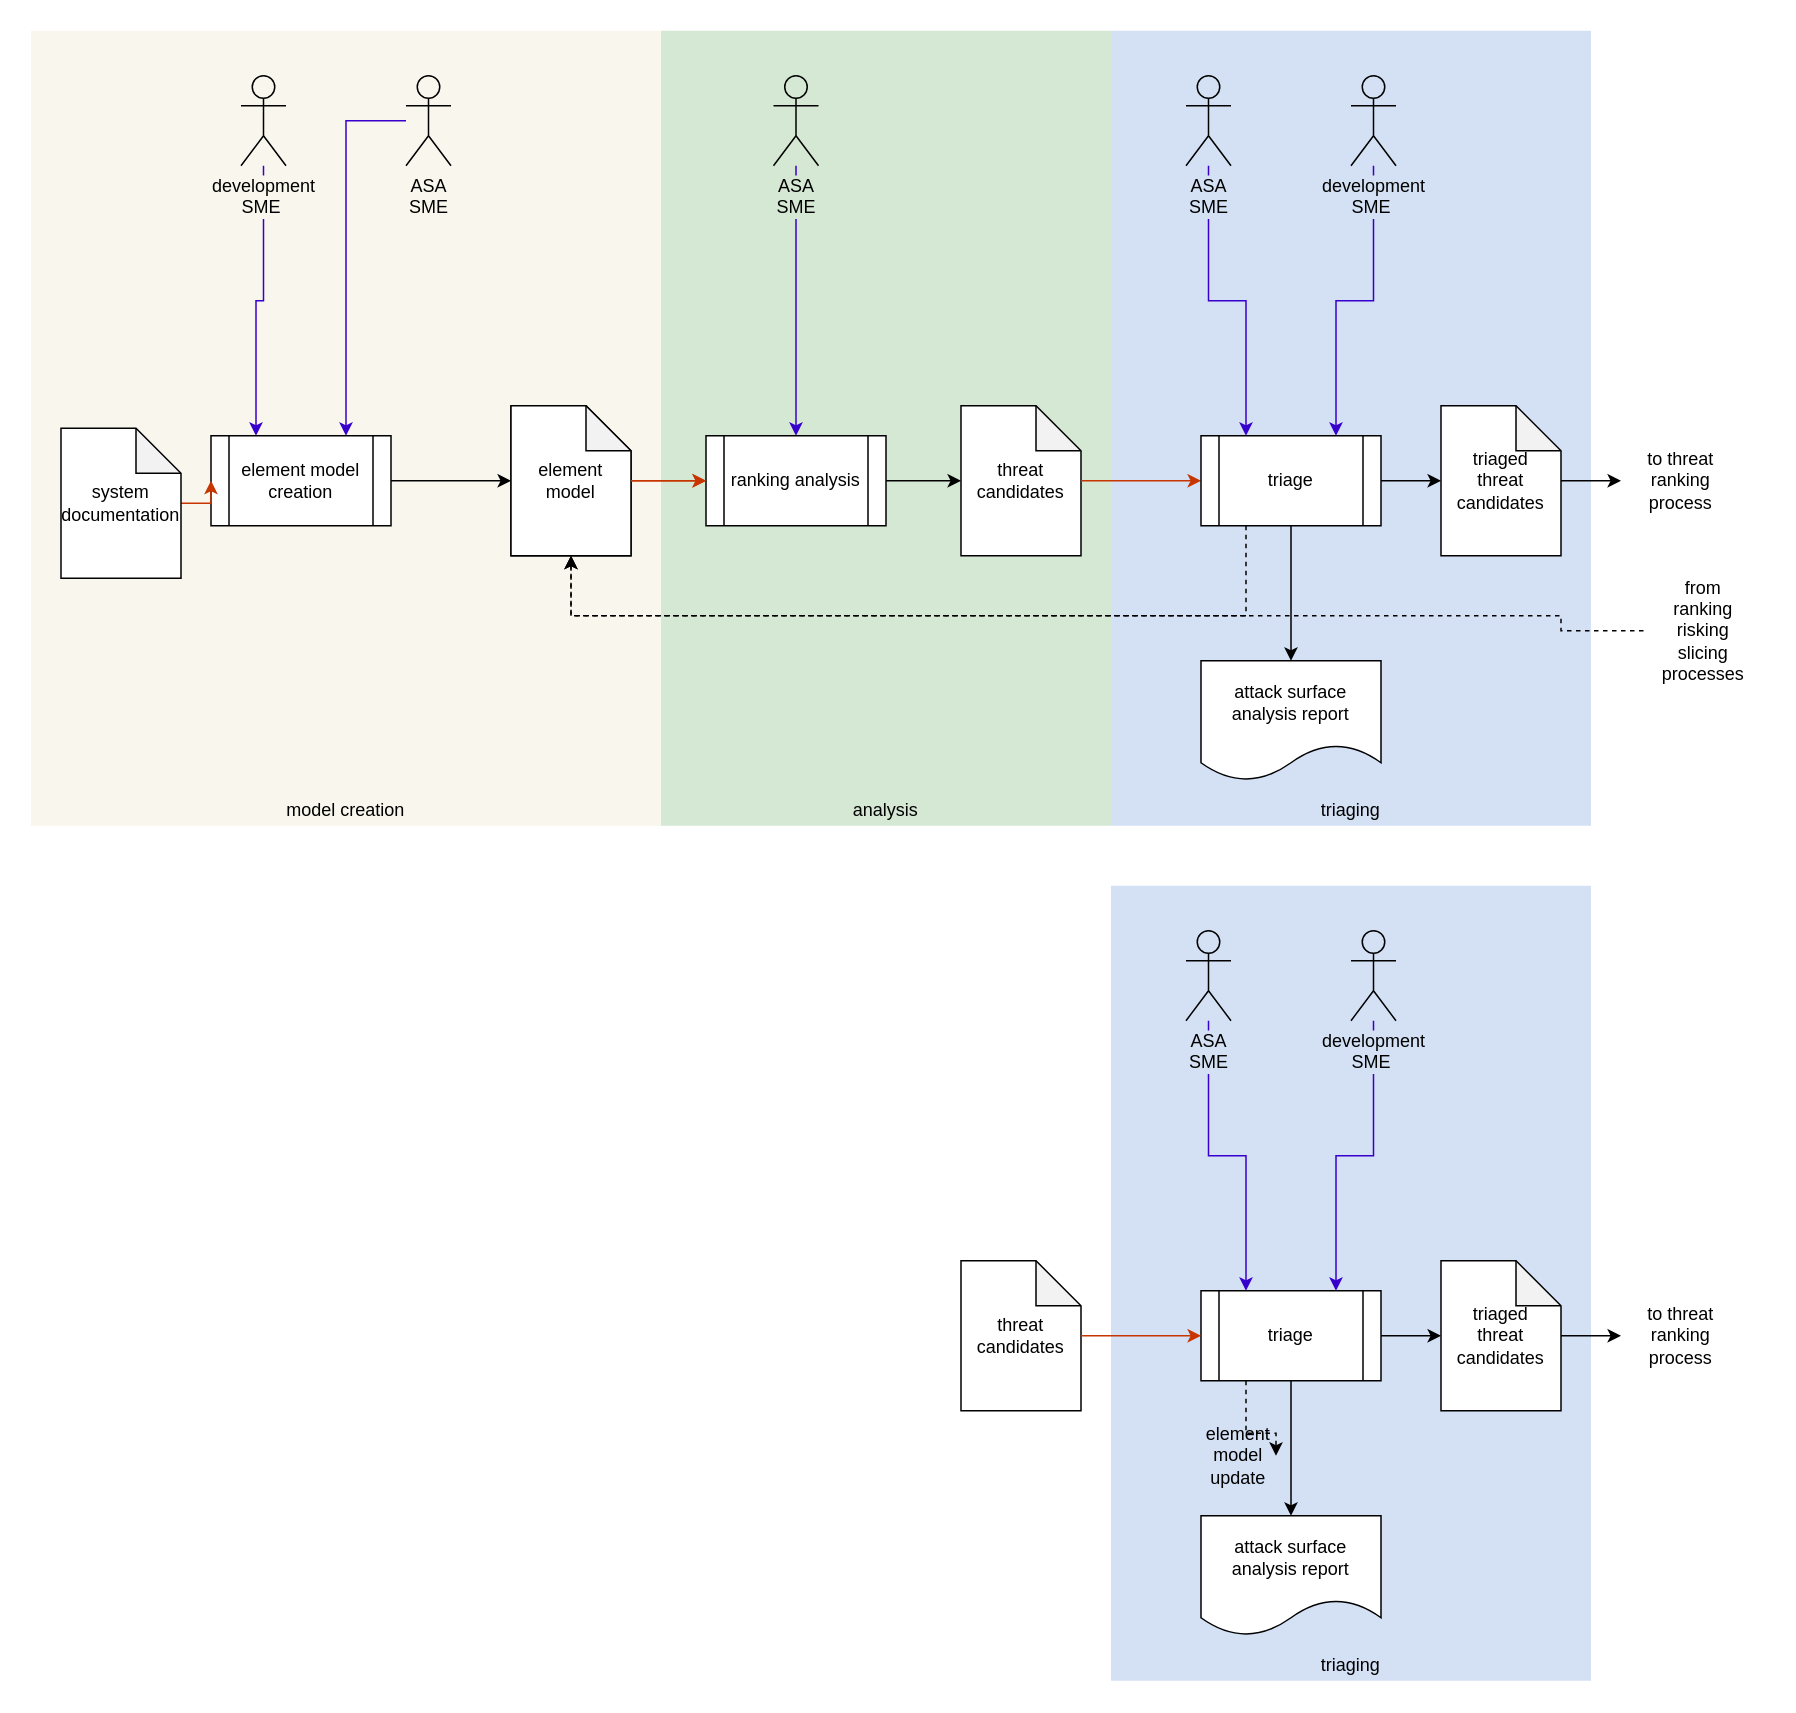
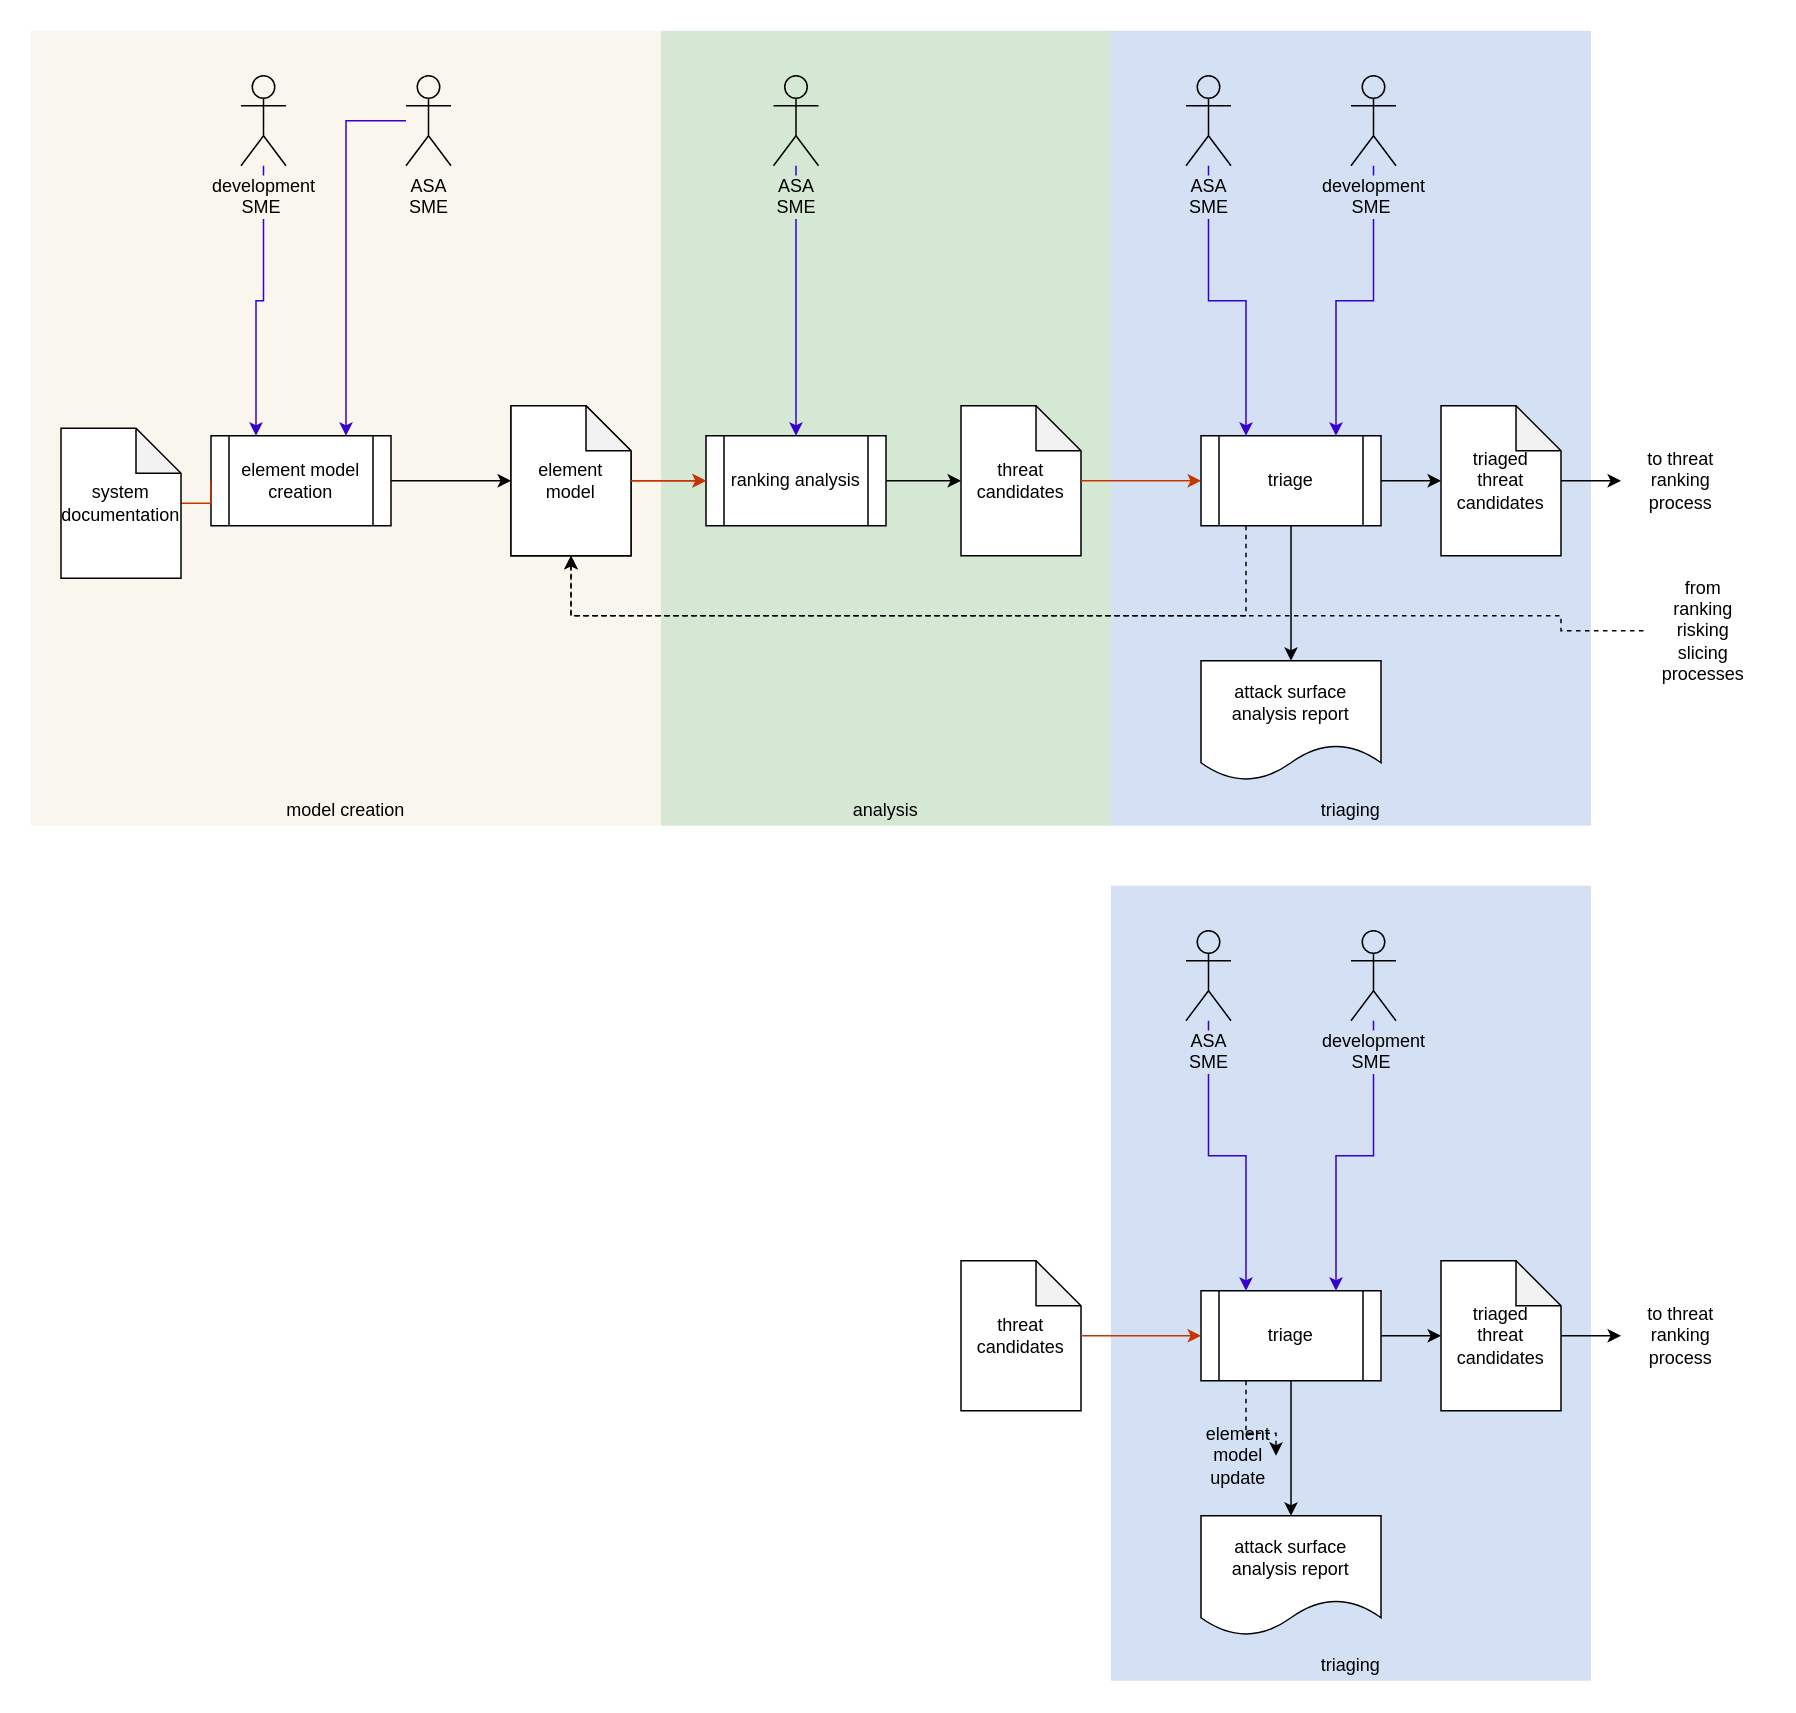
(211, 491) -> (211, 488)
